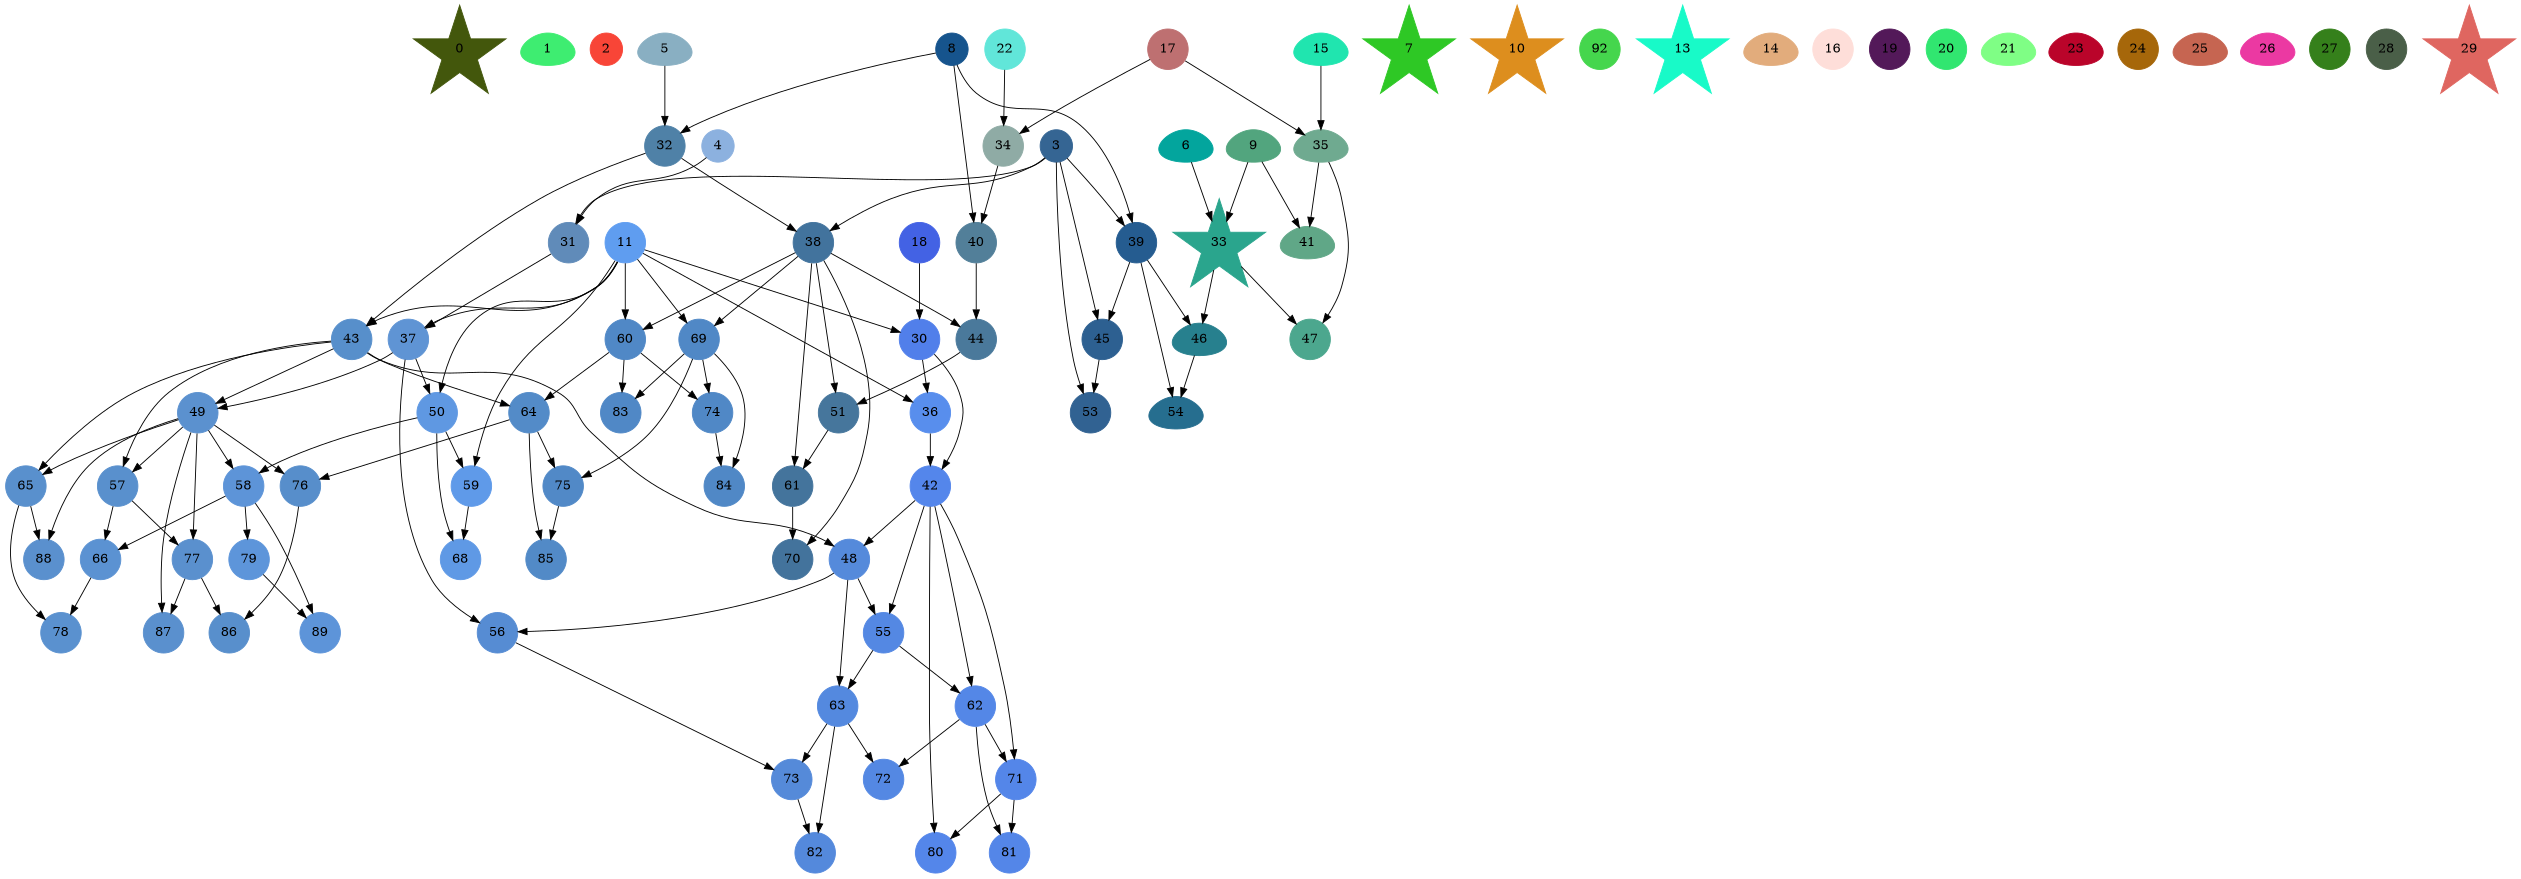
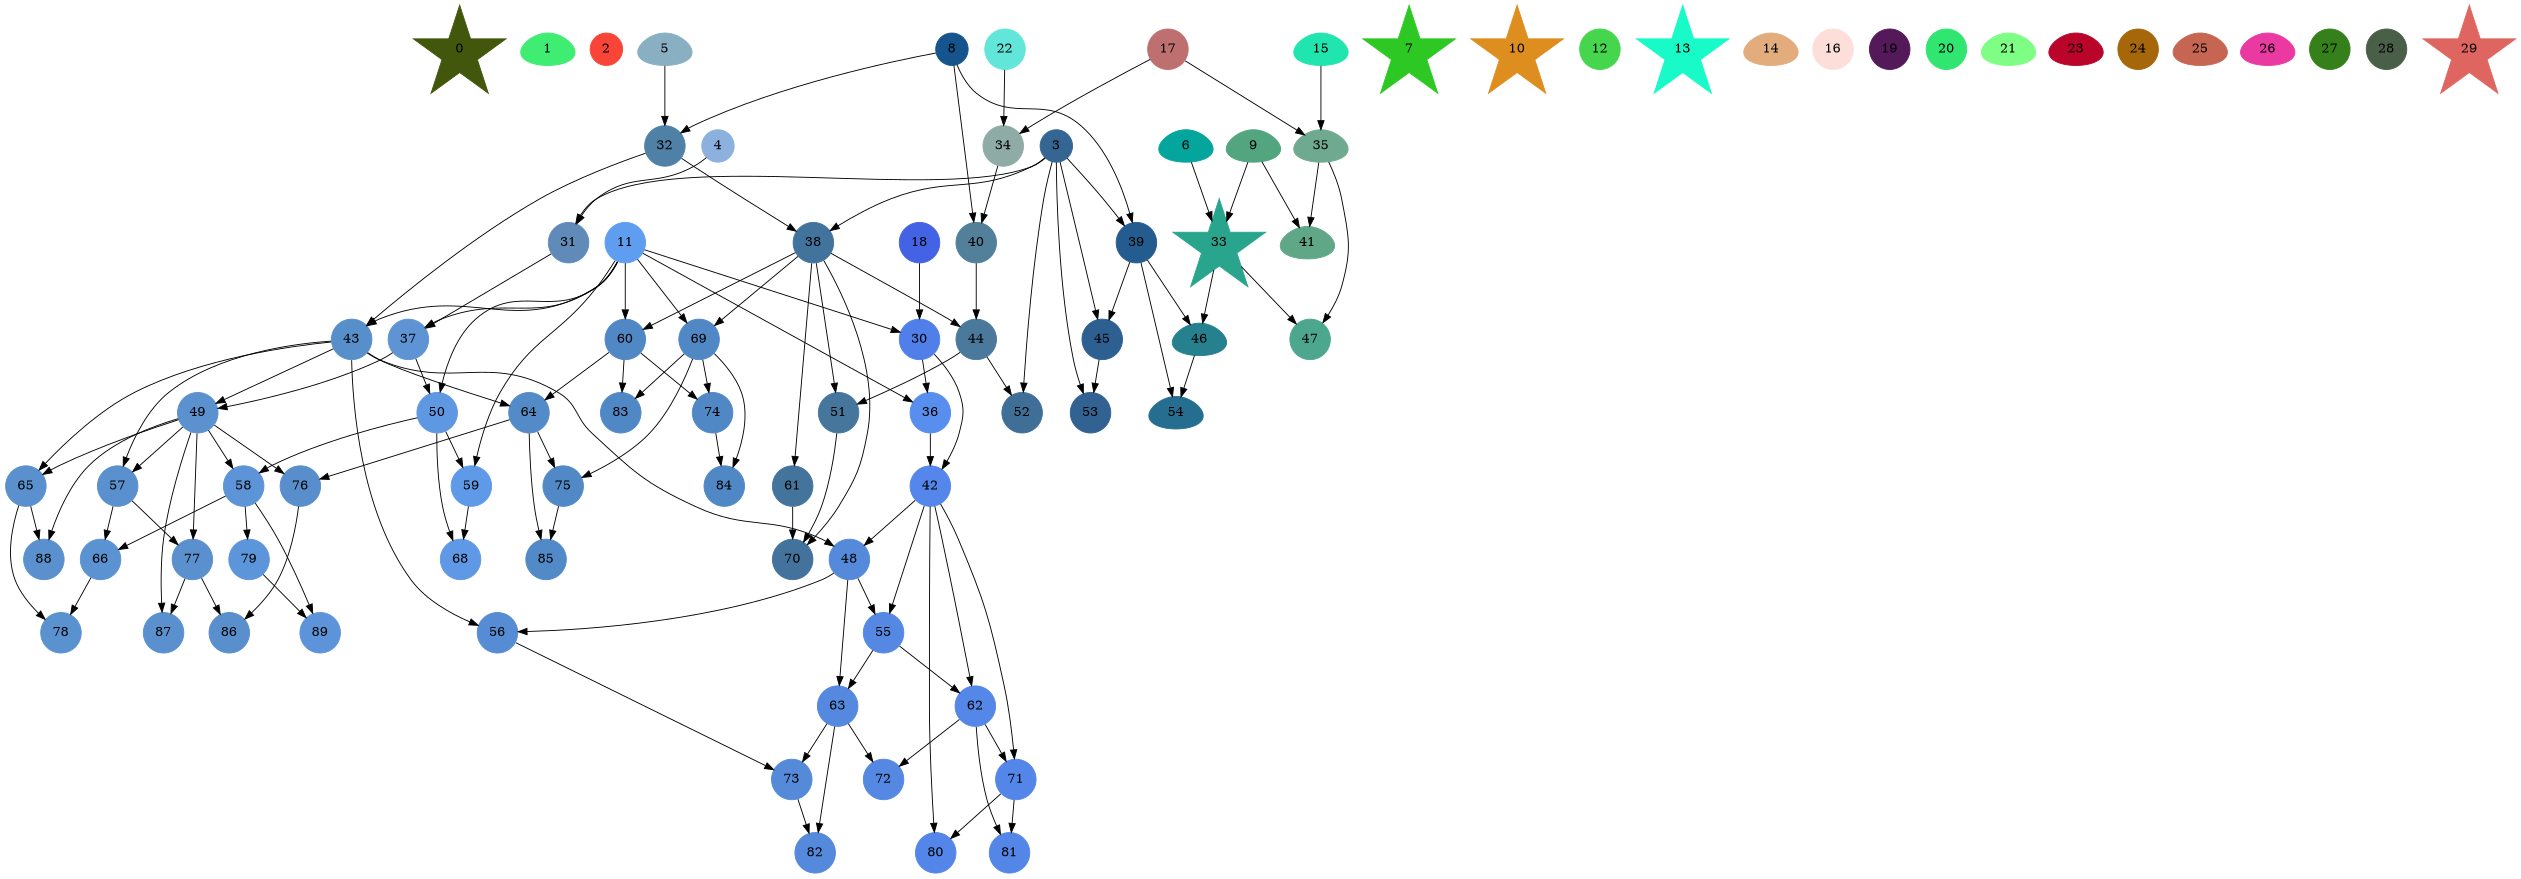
(1600, 49) -> (1600, 49)
none -> (1022, 413)
(818, 445) -> (828, 485)
(405, 500) -> (376, 509)
